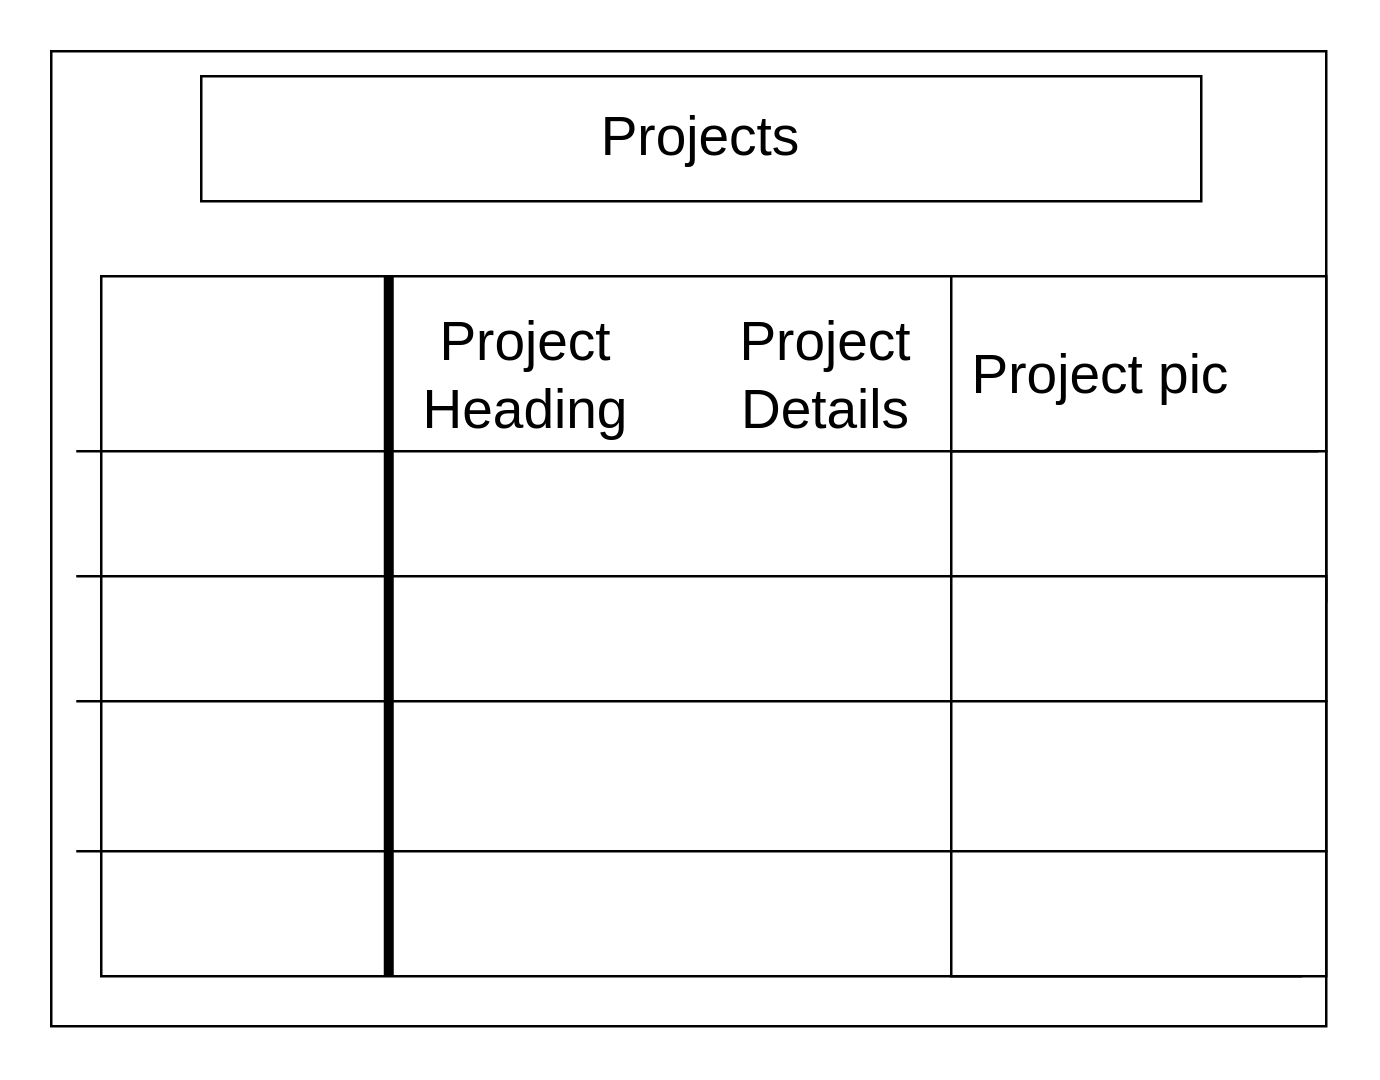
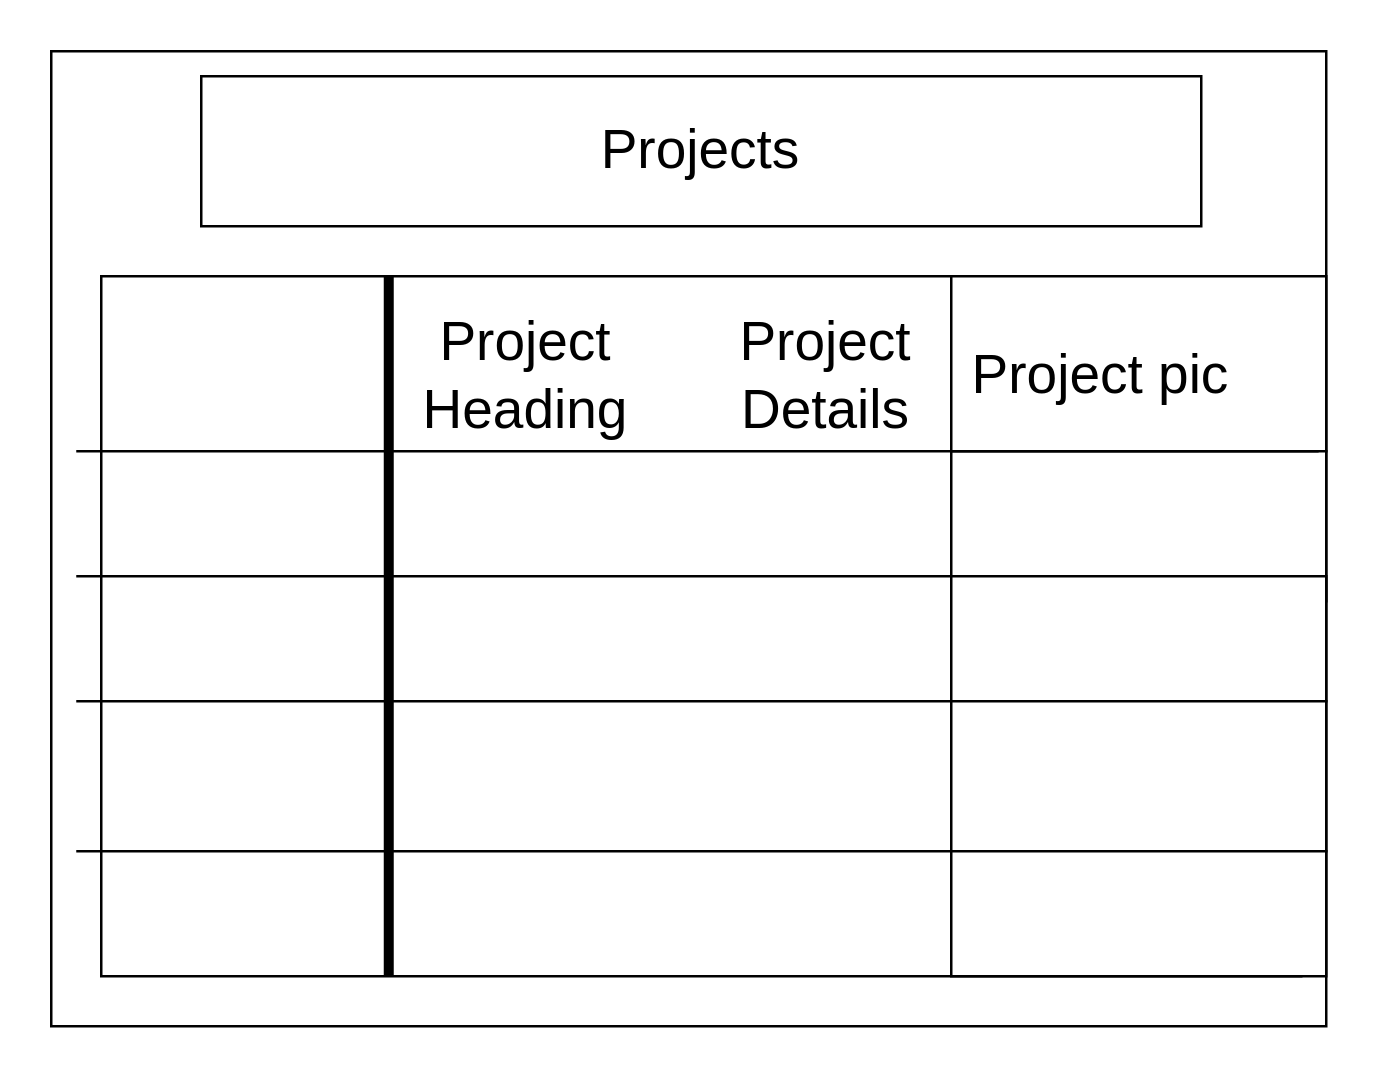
(701, 139) -> (701, 151)
